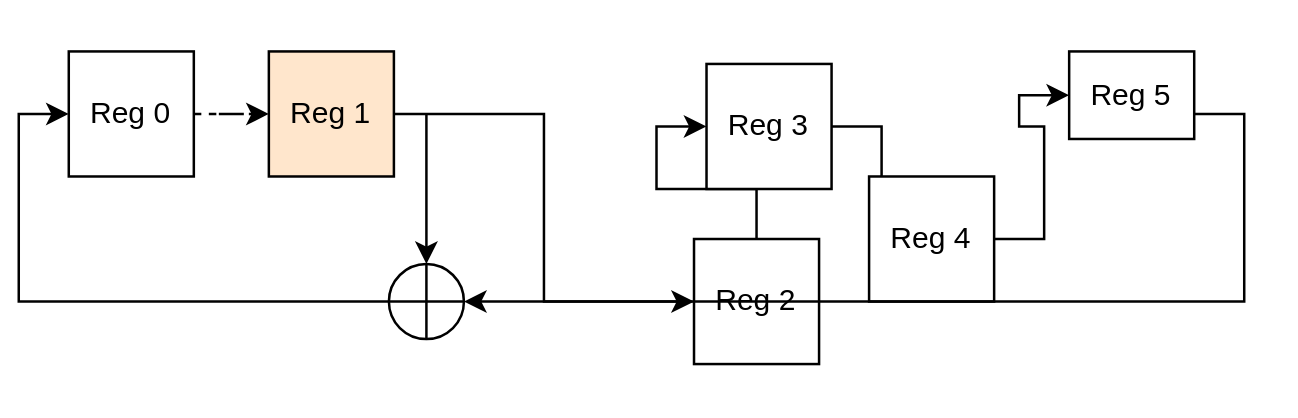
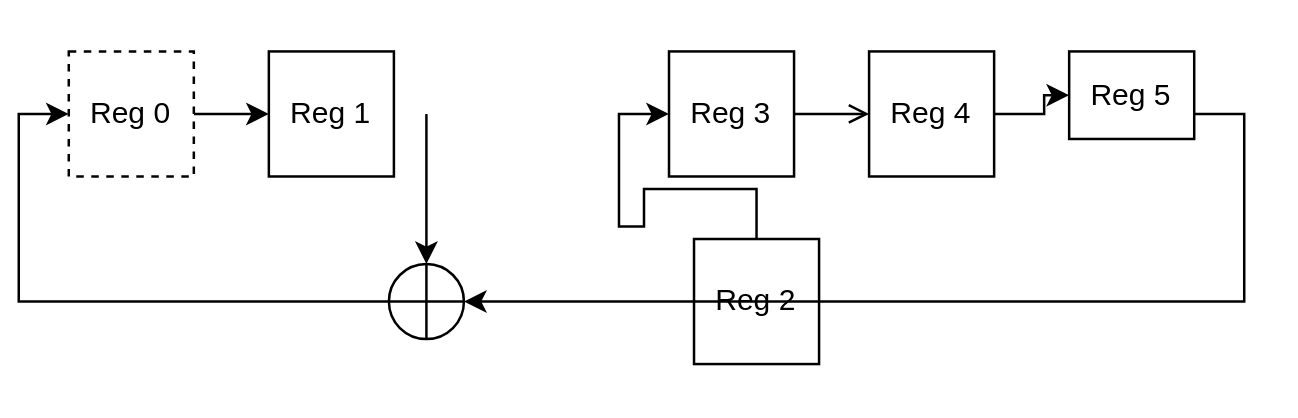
(131, 114) -> (131, 114)
(207, 114) -> (207, 114)
(331, 114) -> (331, 114)
(769, 126) -> (731, 114)
(544, 148) -> none
(931, 239) -> (931, 114)
